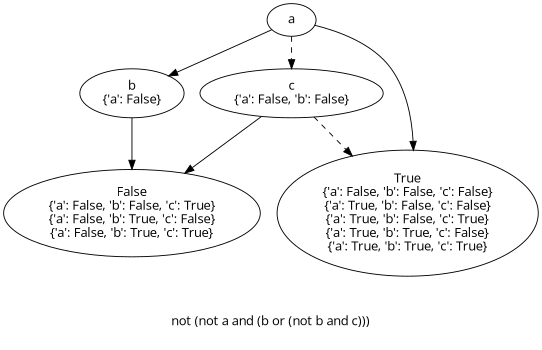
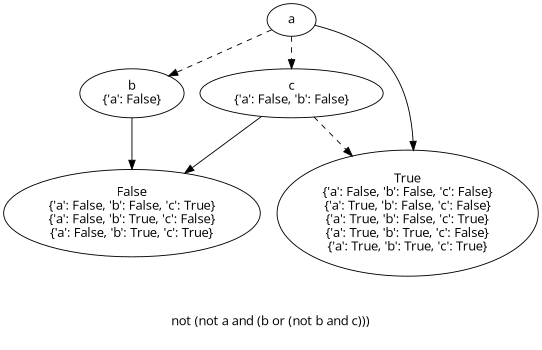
(224, 51) -> (224, 51)
